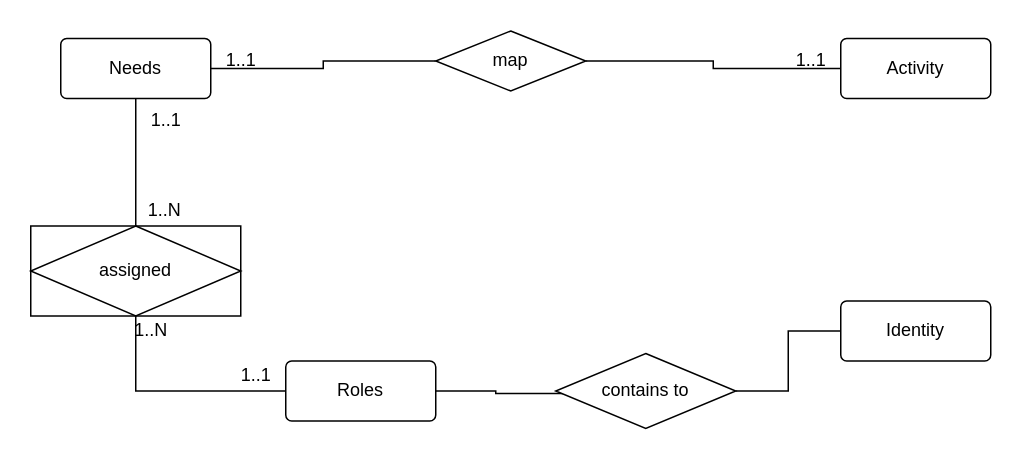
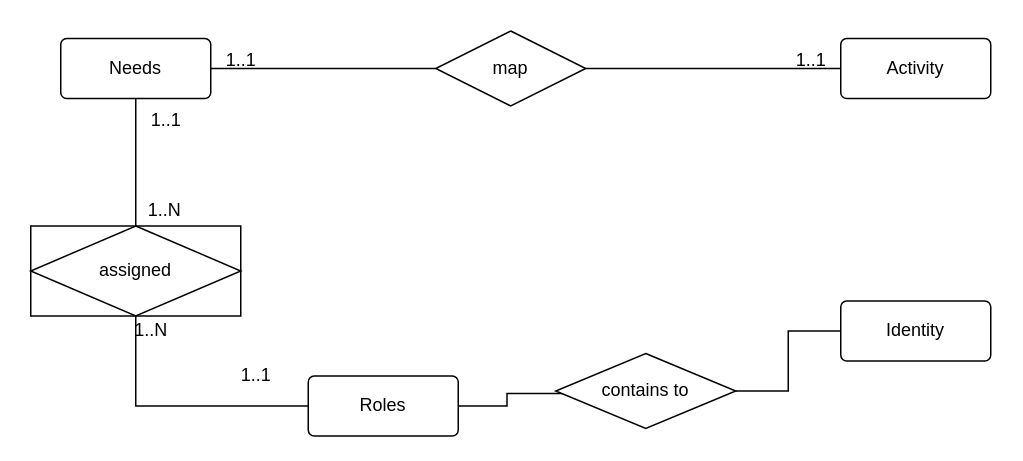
(511, 61) -> (511, 68)
(361, 391) -> (383, 406)
